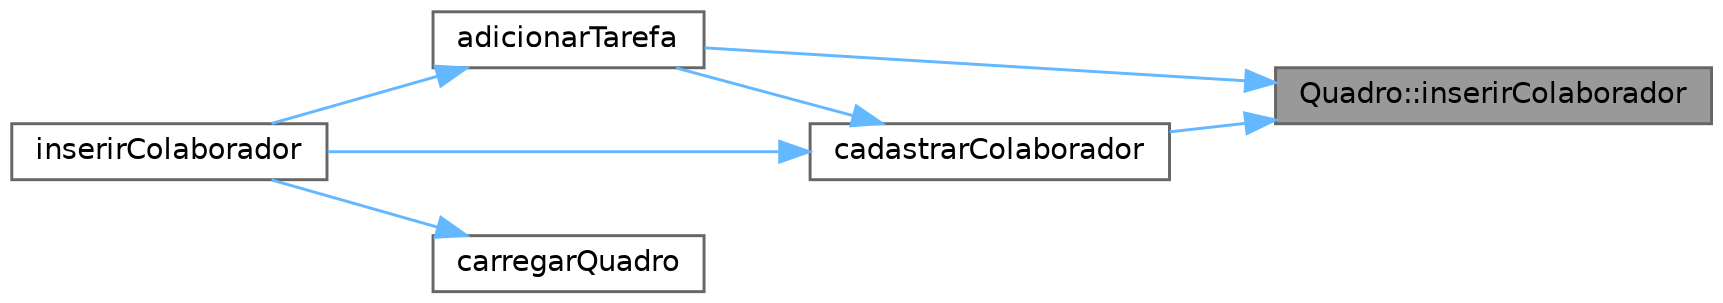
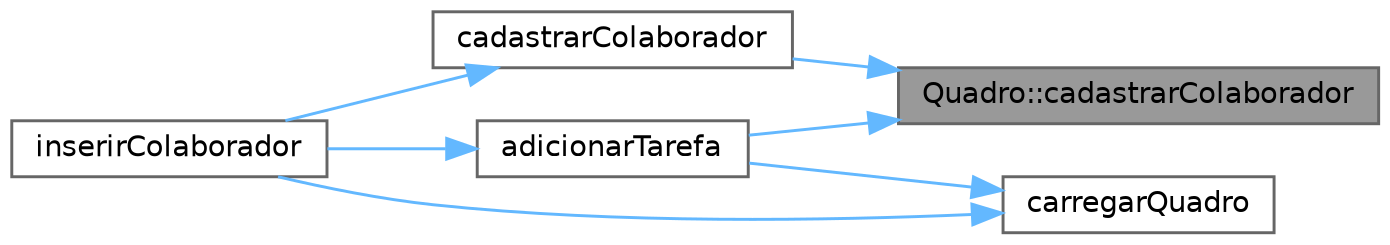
(765, 92) -> (860, 175)
(1494, 96) -> (1139, 96)
